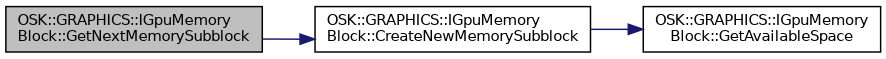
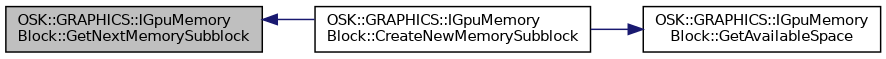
(281, 39) -> (296, 19)
